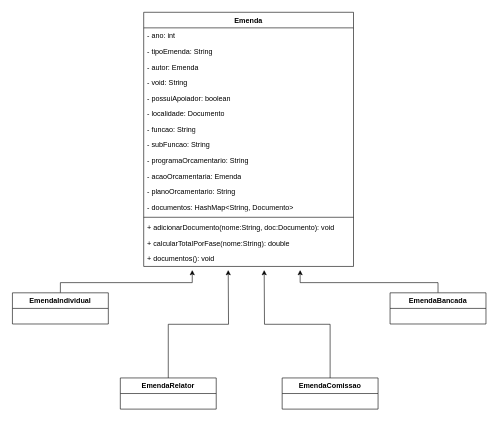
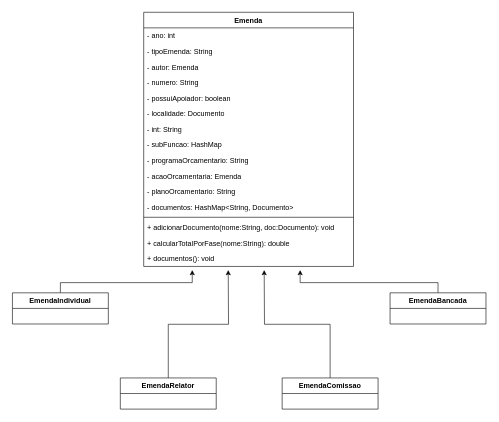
(171, 83) -> (176, 83)
(176, 130) -> (169, 130)
(182, 146) -> (185, 146)
